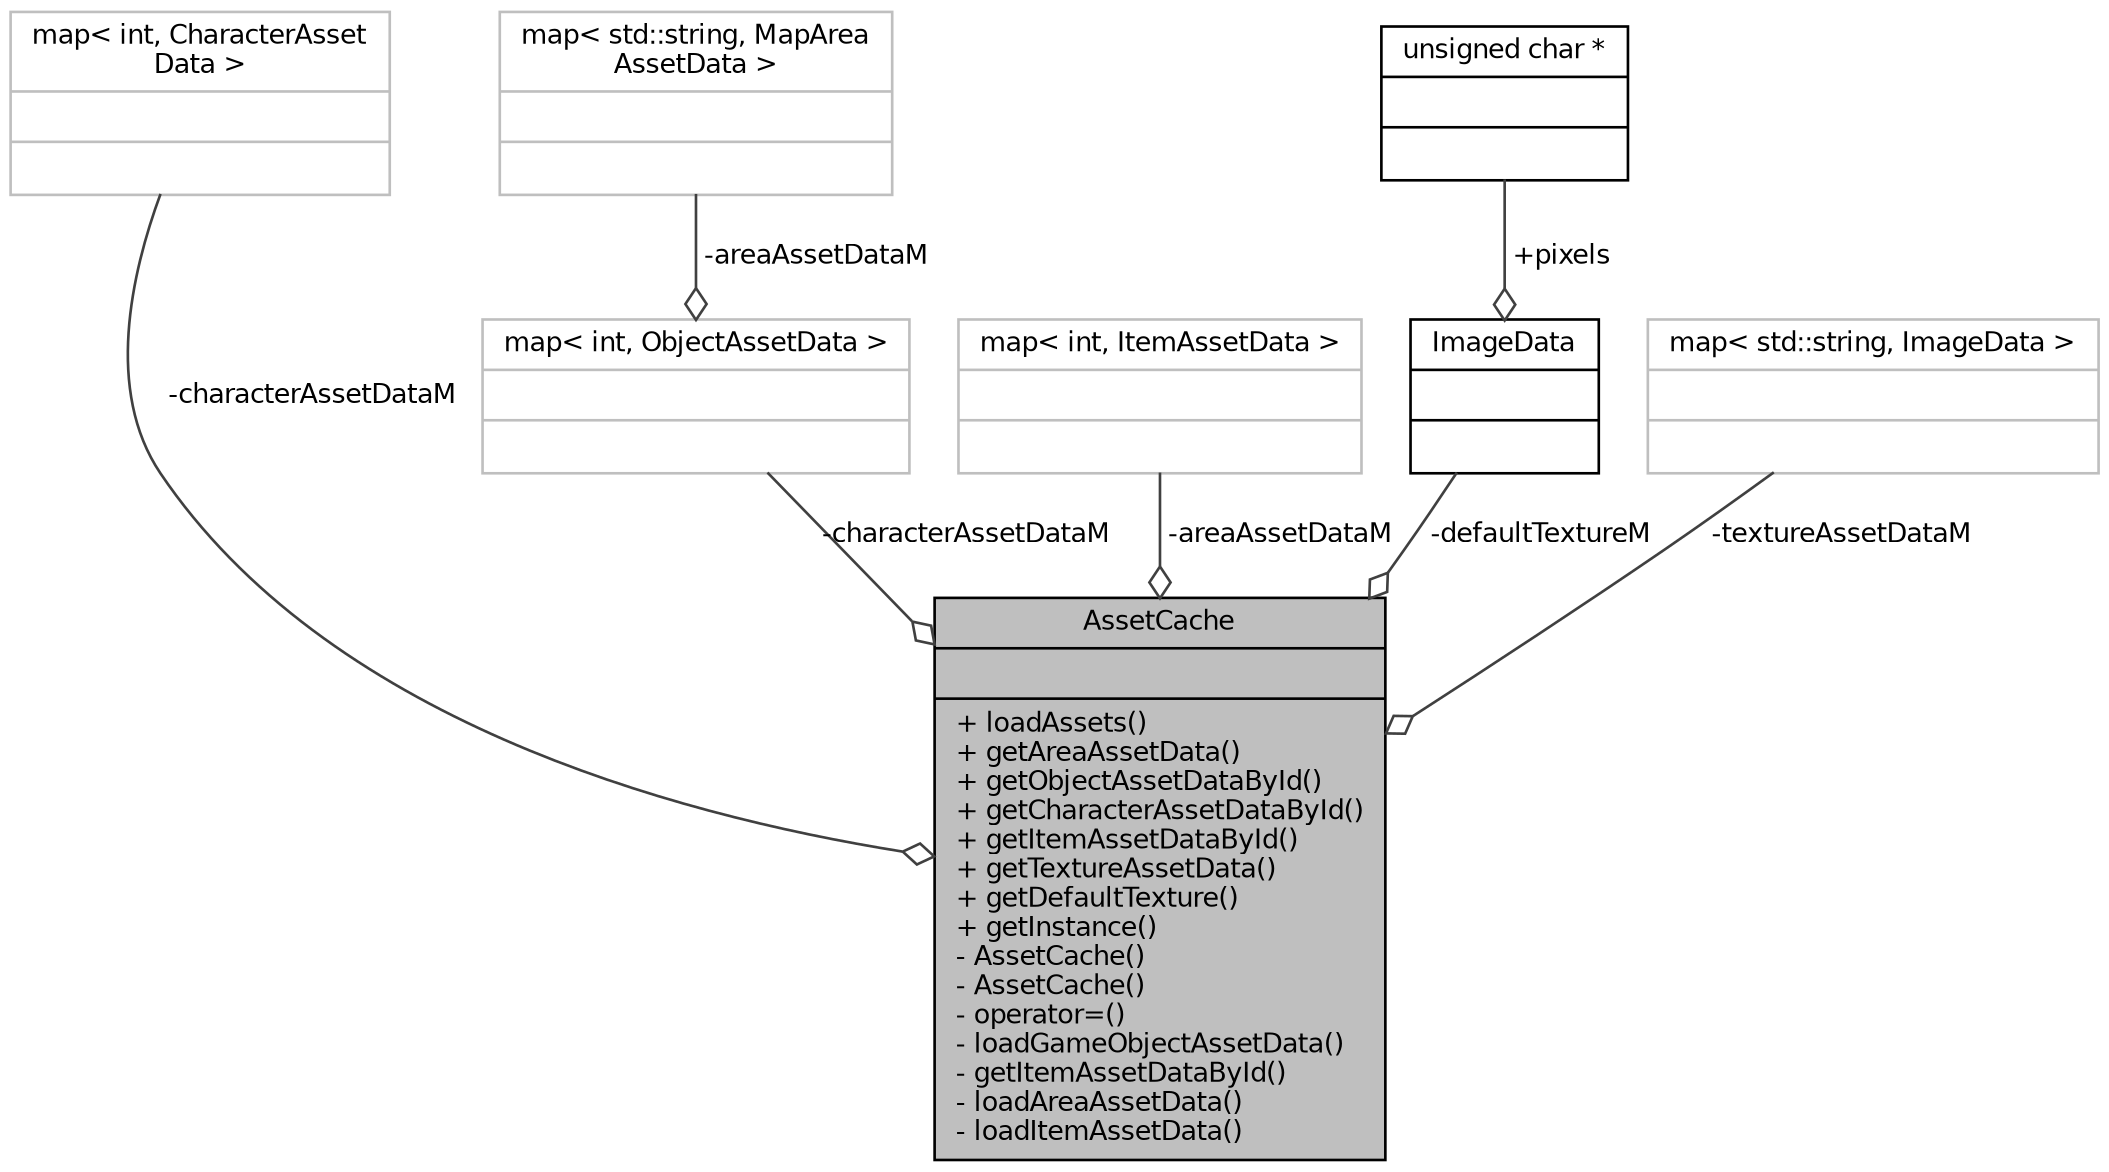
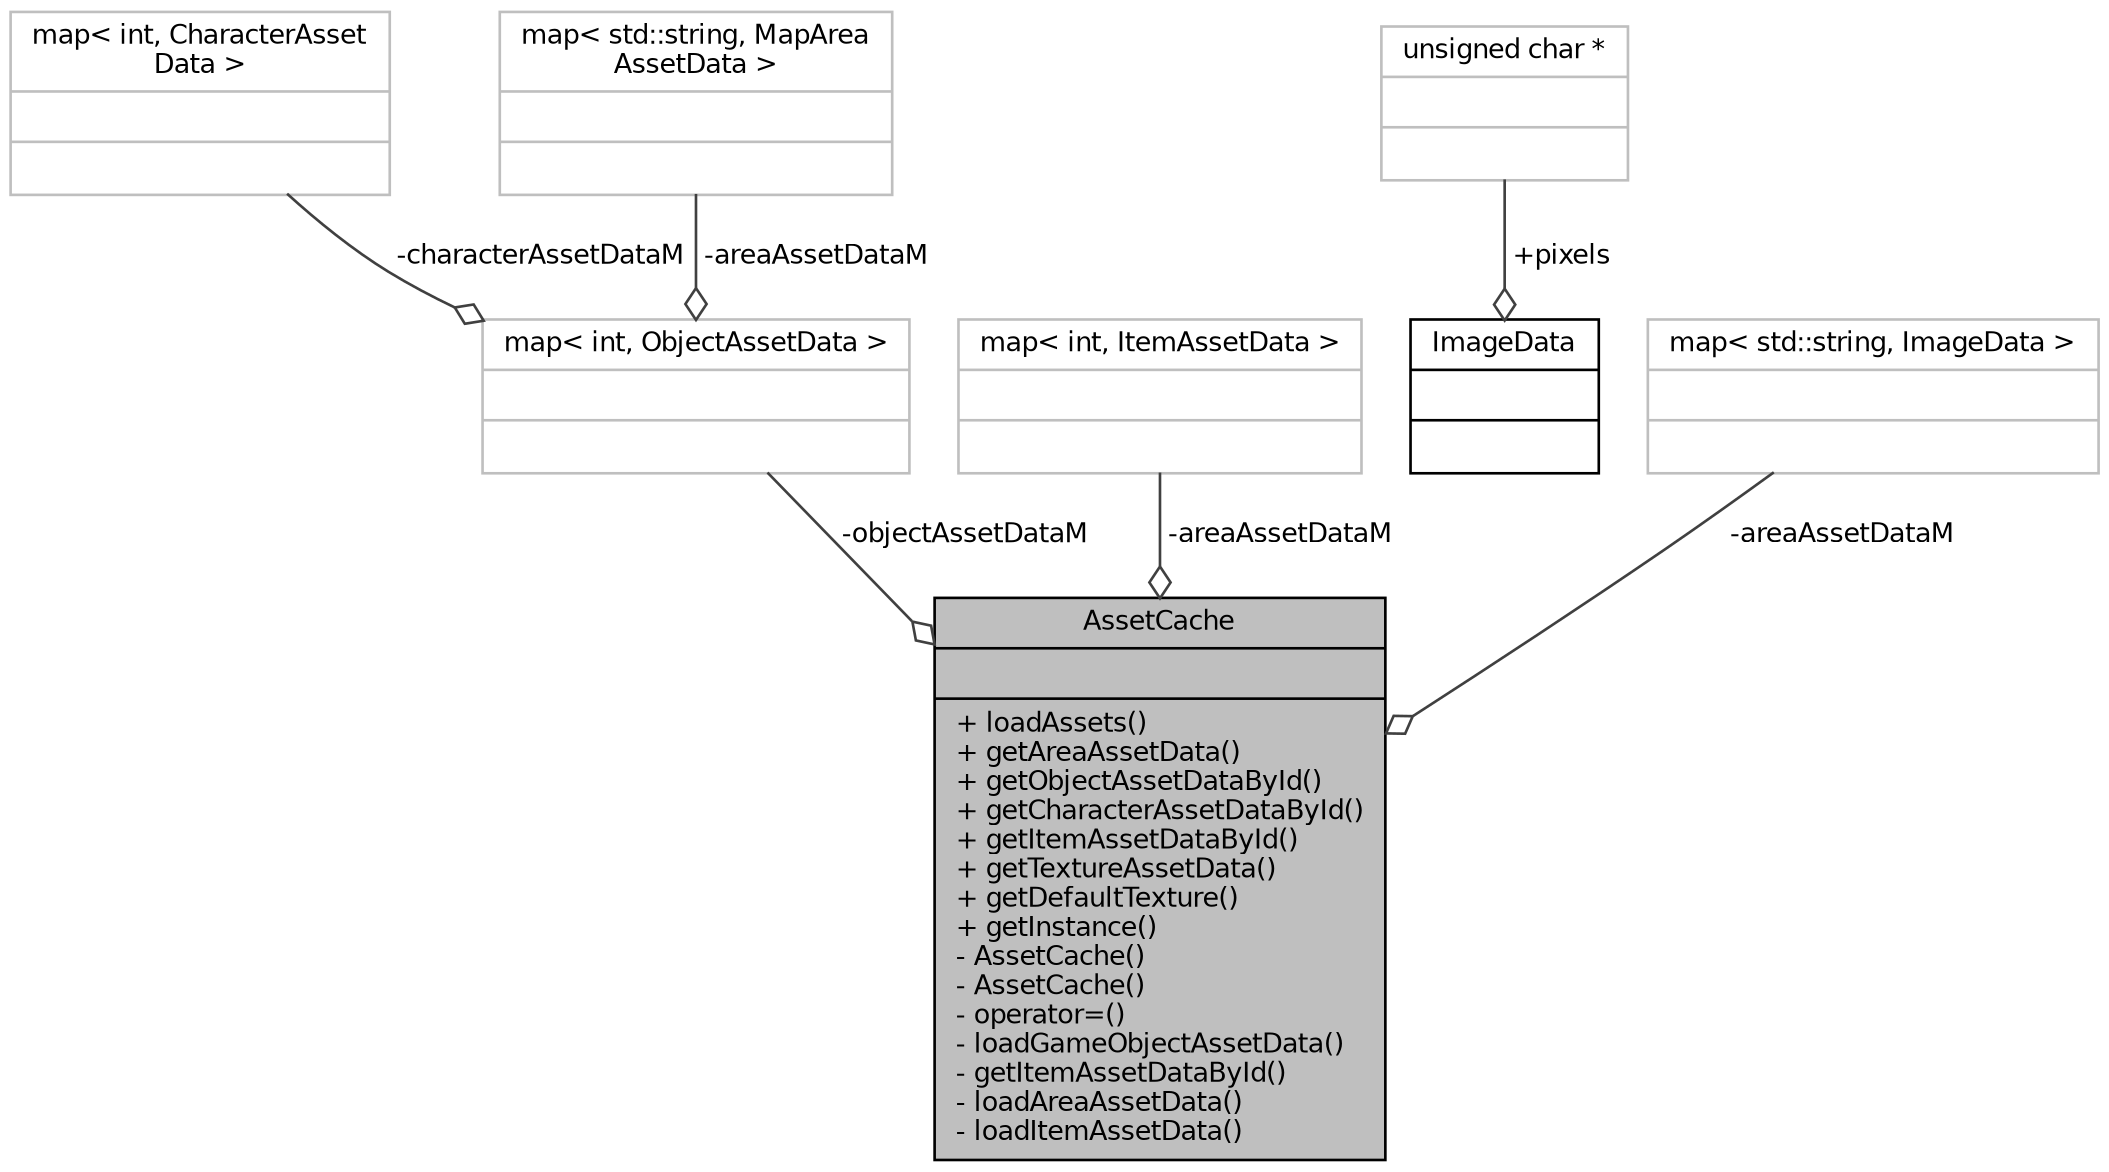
(1505, 103) -> (1505, 103)
(1423, 523) -> none
(962, 536) -> (962, 536)
(1839, 536) -> (1839, 536)
(366, 665) -> (366, 257)
